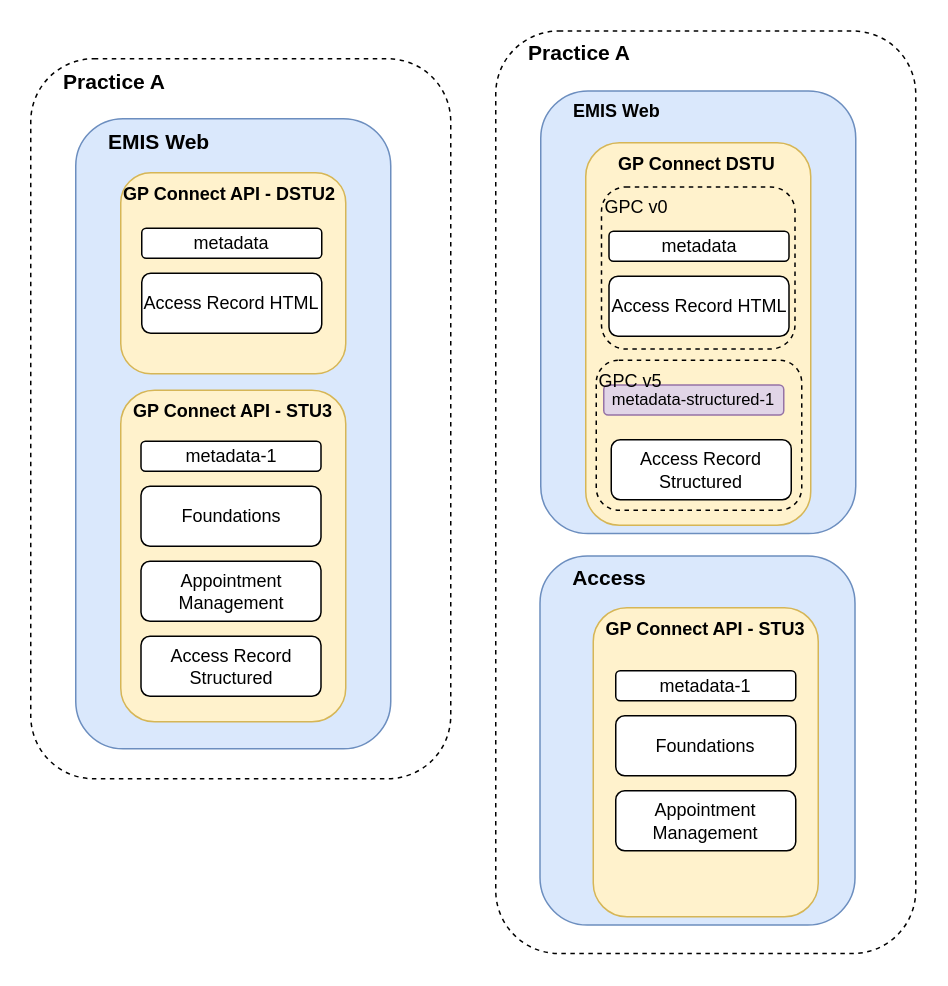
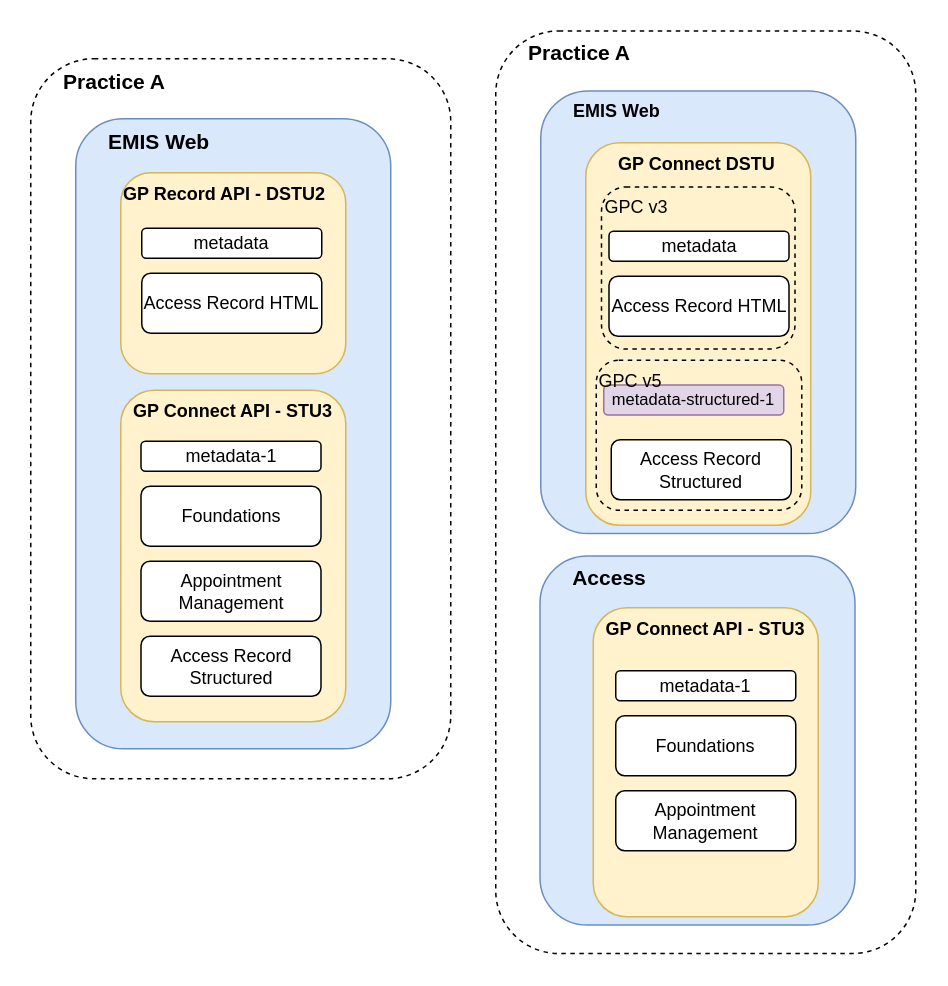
(225, 195) -> (220, 195)
(633, 208) -> (633, 208)
